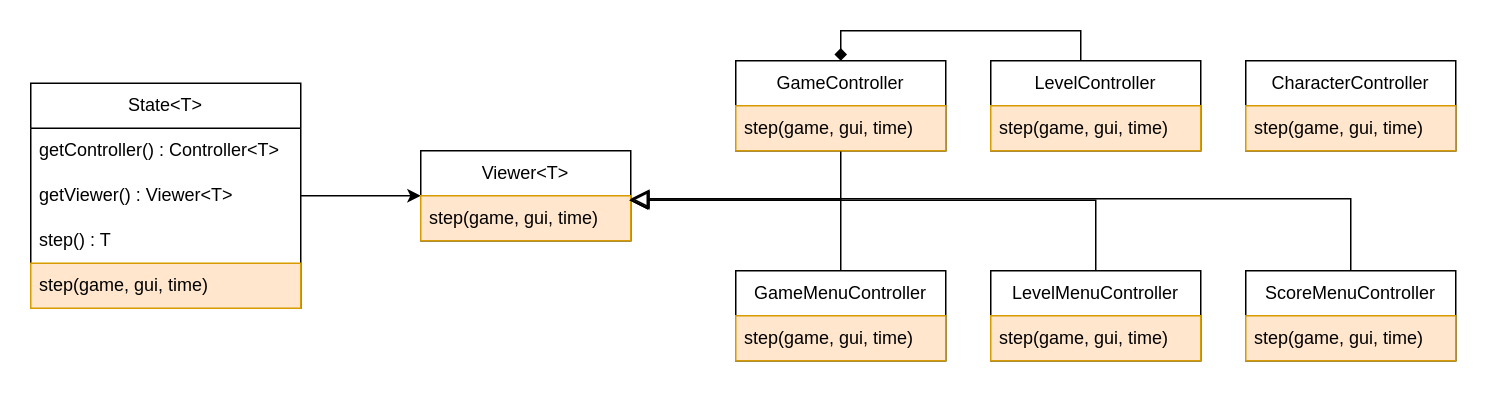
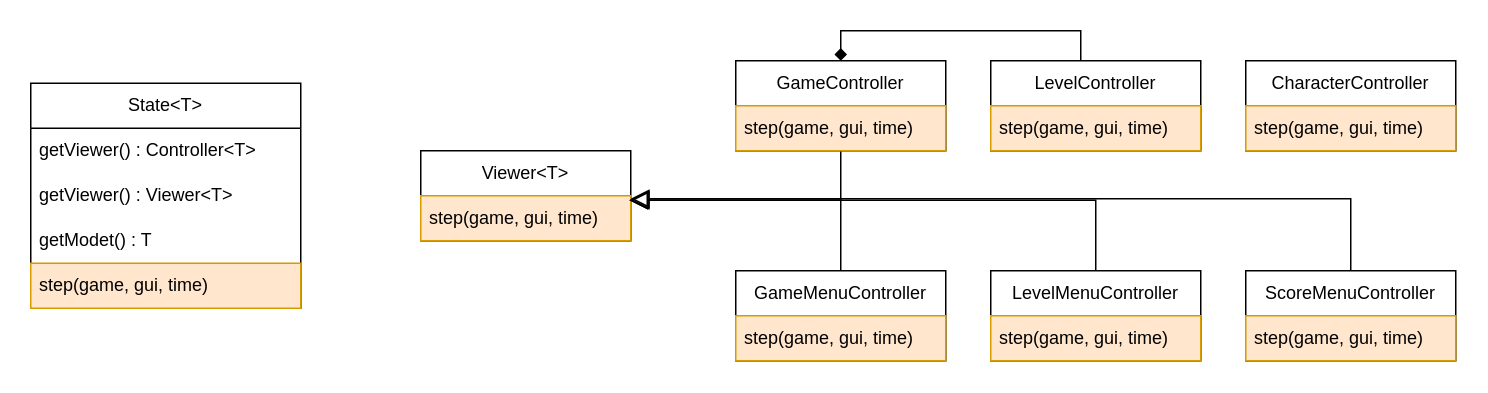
(167, 151) -> (162, 151)
(356, 196) -> none
(83, 241) -> (103, 241)
